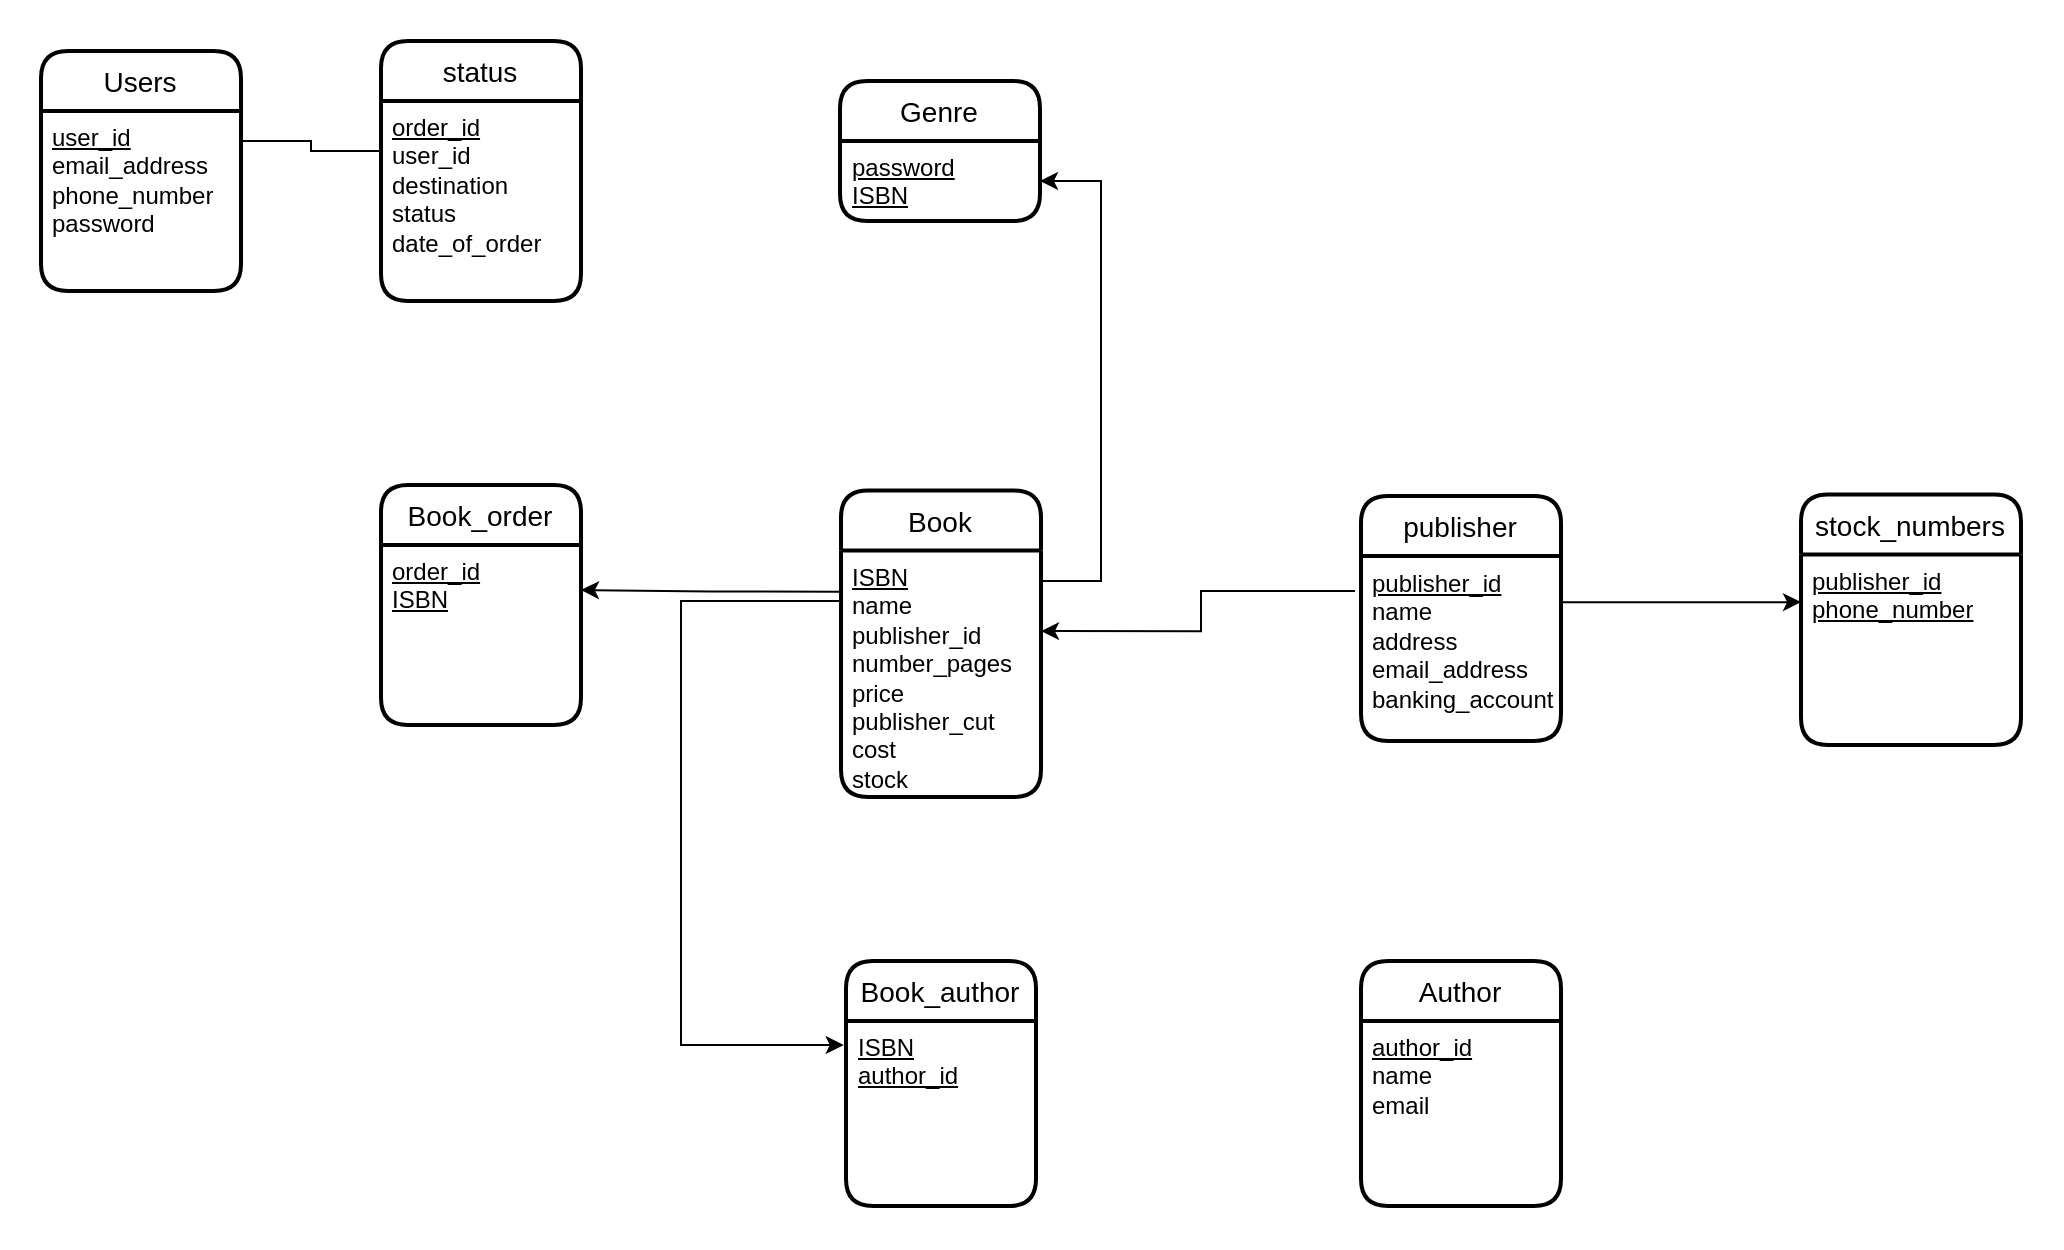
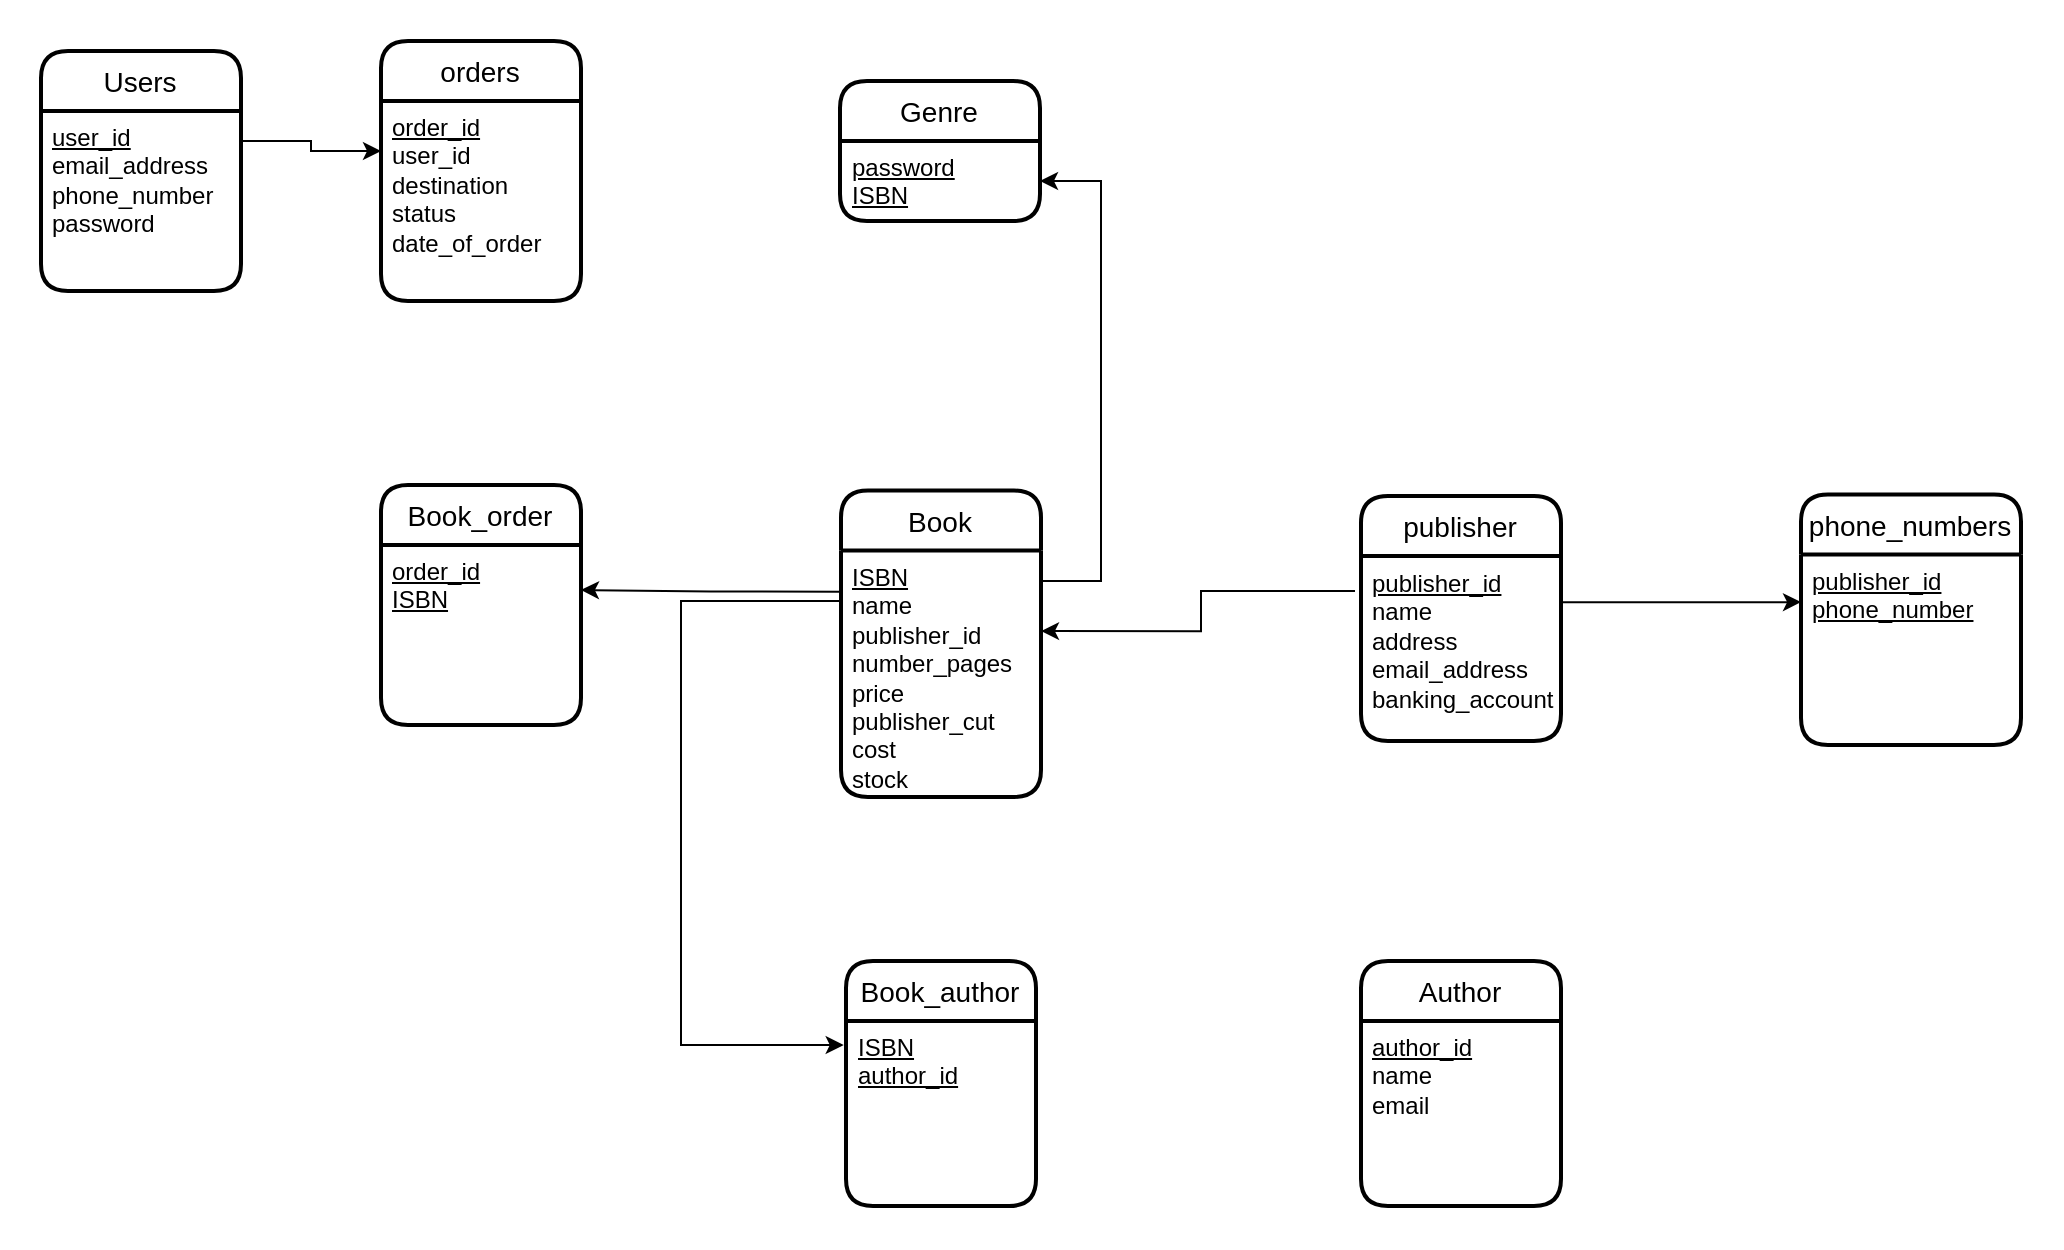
(480, 73) -> (480, 73)
(371, 151) -> (366, 151)
(1910, 526) -> (1910, 526)
